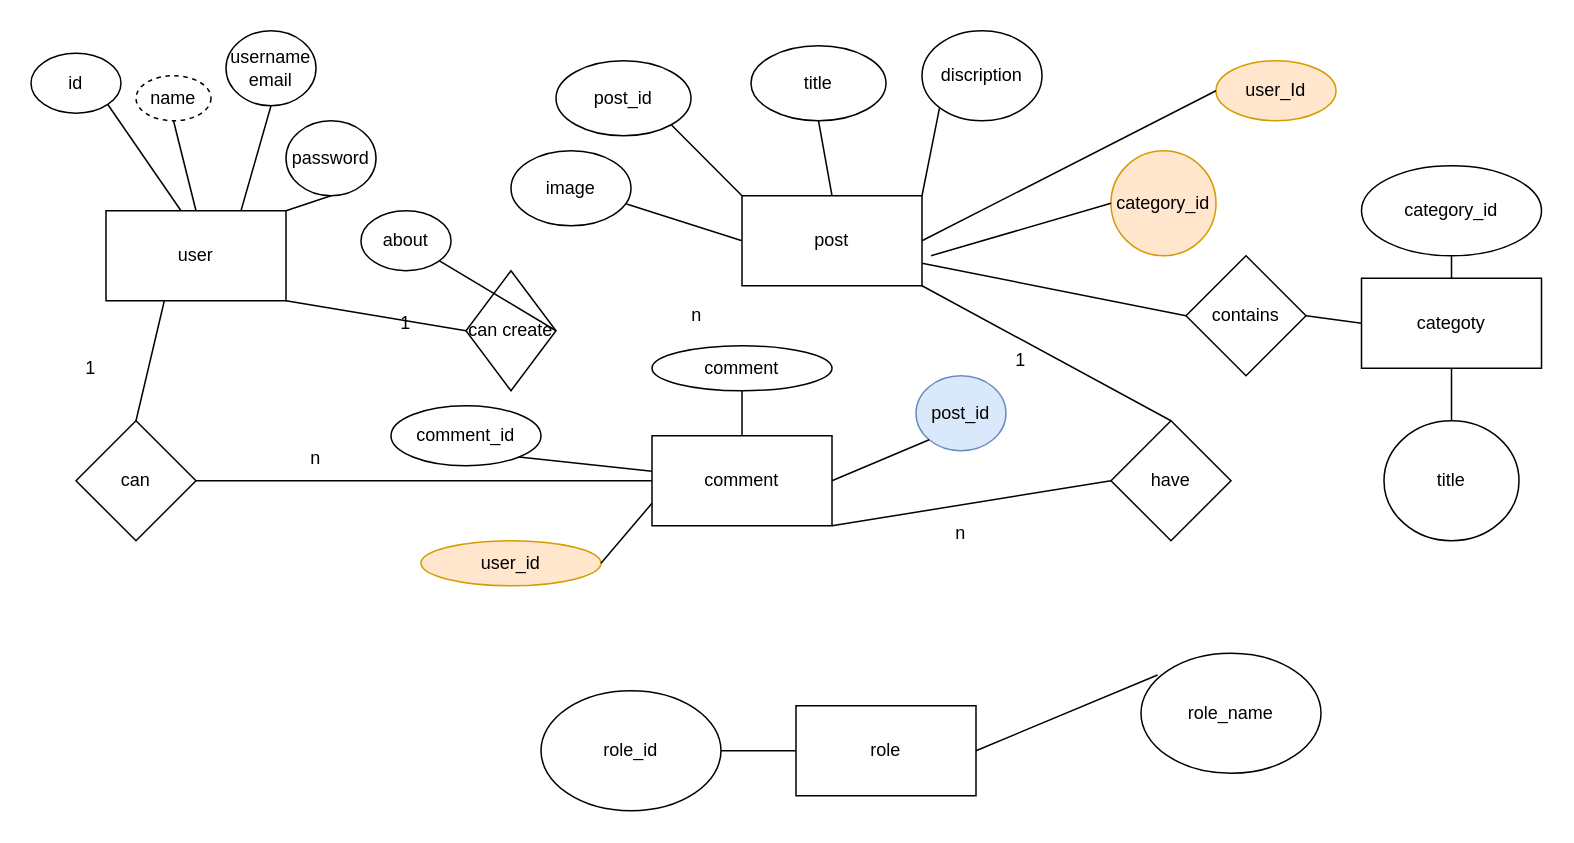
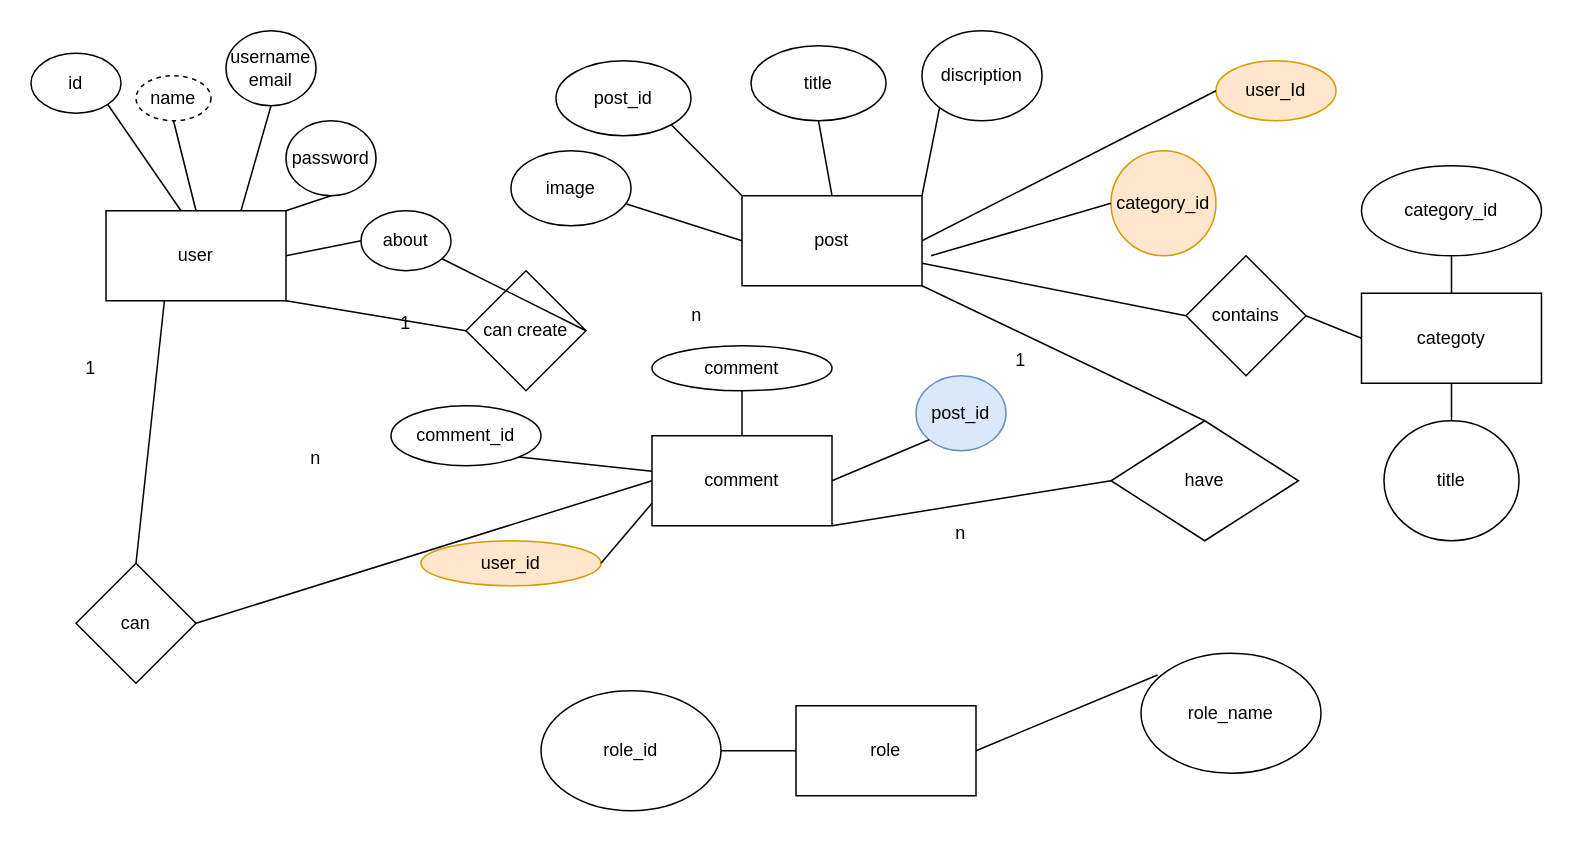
none -> (323, 248)
(1451, 323) -> (1451, 338)
(511, 331) -> (526, 331)
(136, 481) -> (136, 623)
(1171, 481) -> (1205, 481)
